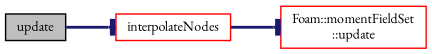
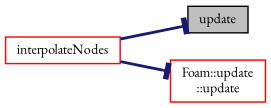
(87, 27) -> (151, 33)
(353, 27) -> (218, 81)
